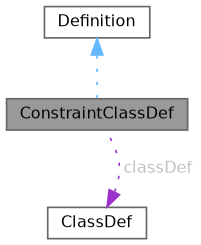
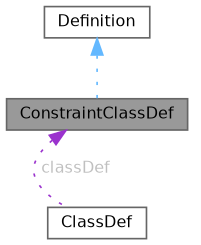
(119, 160) -> (35, 178)
